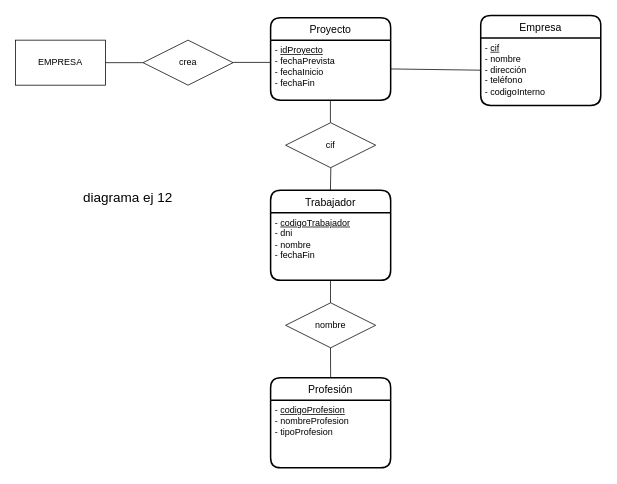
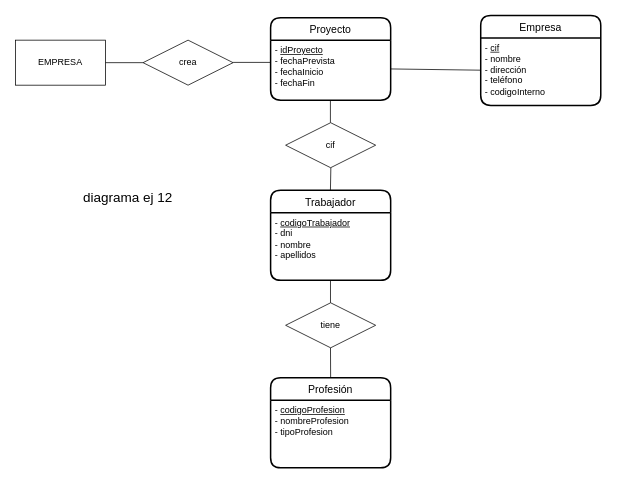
(318, 239) -> (318, 239)
(330, 325) -> (330, 325)
